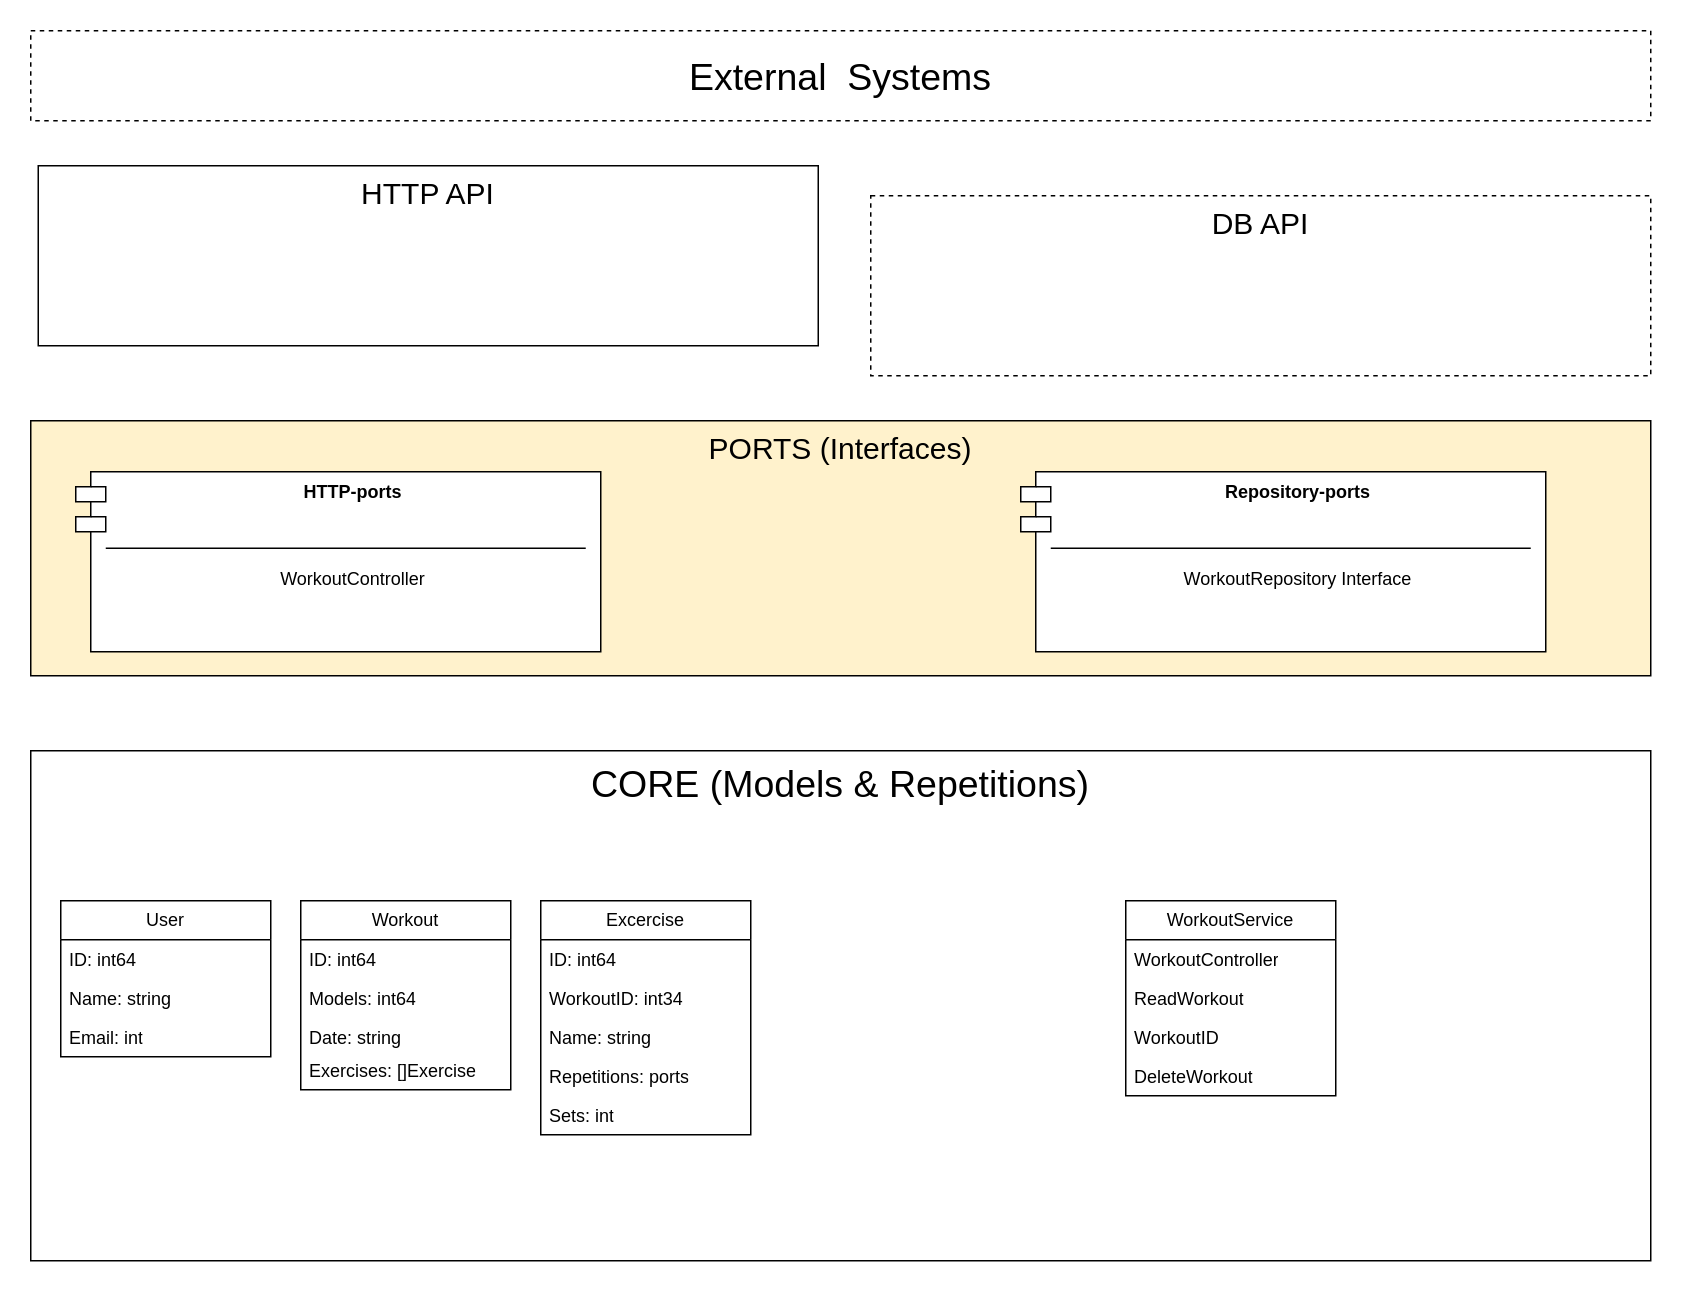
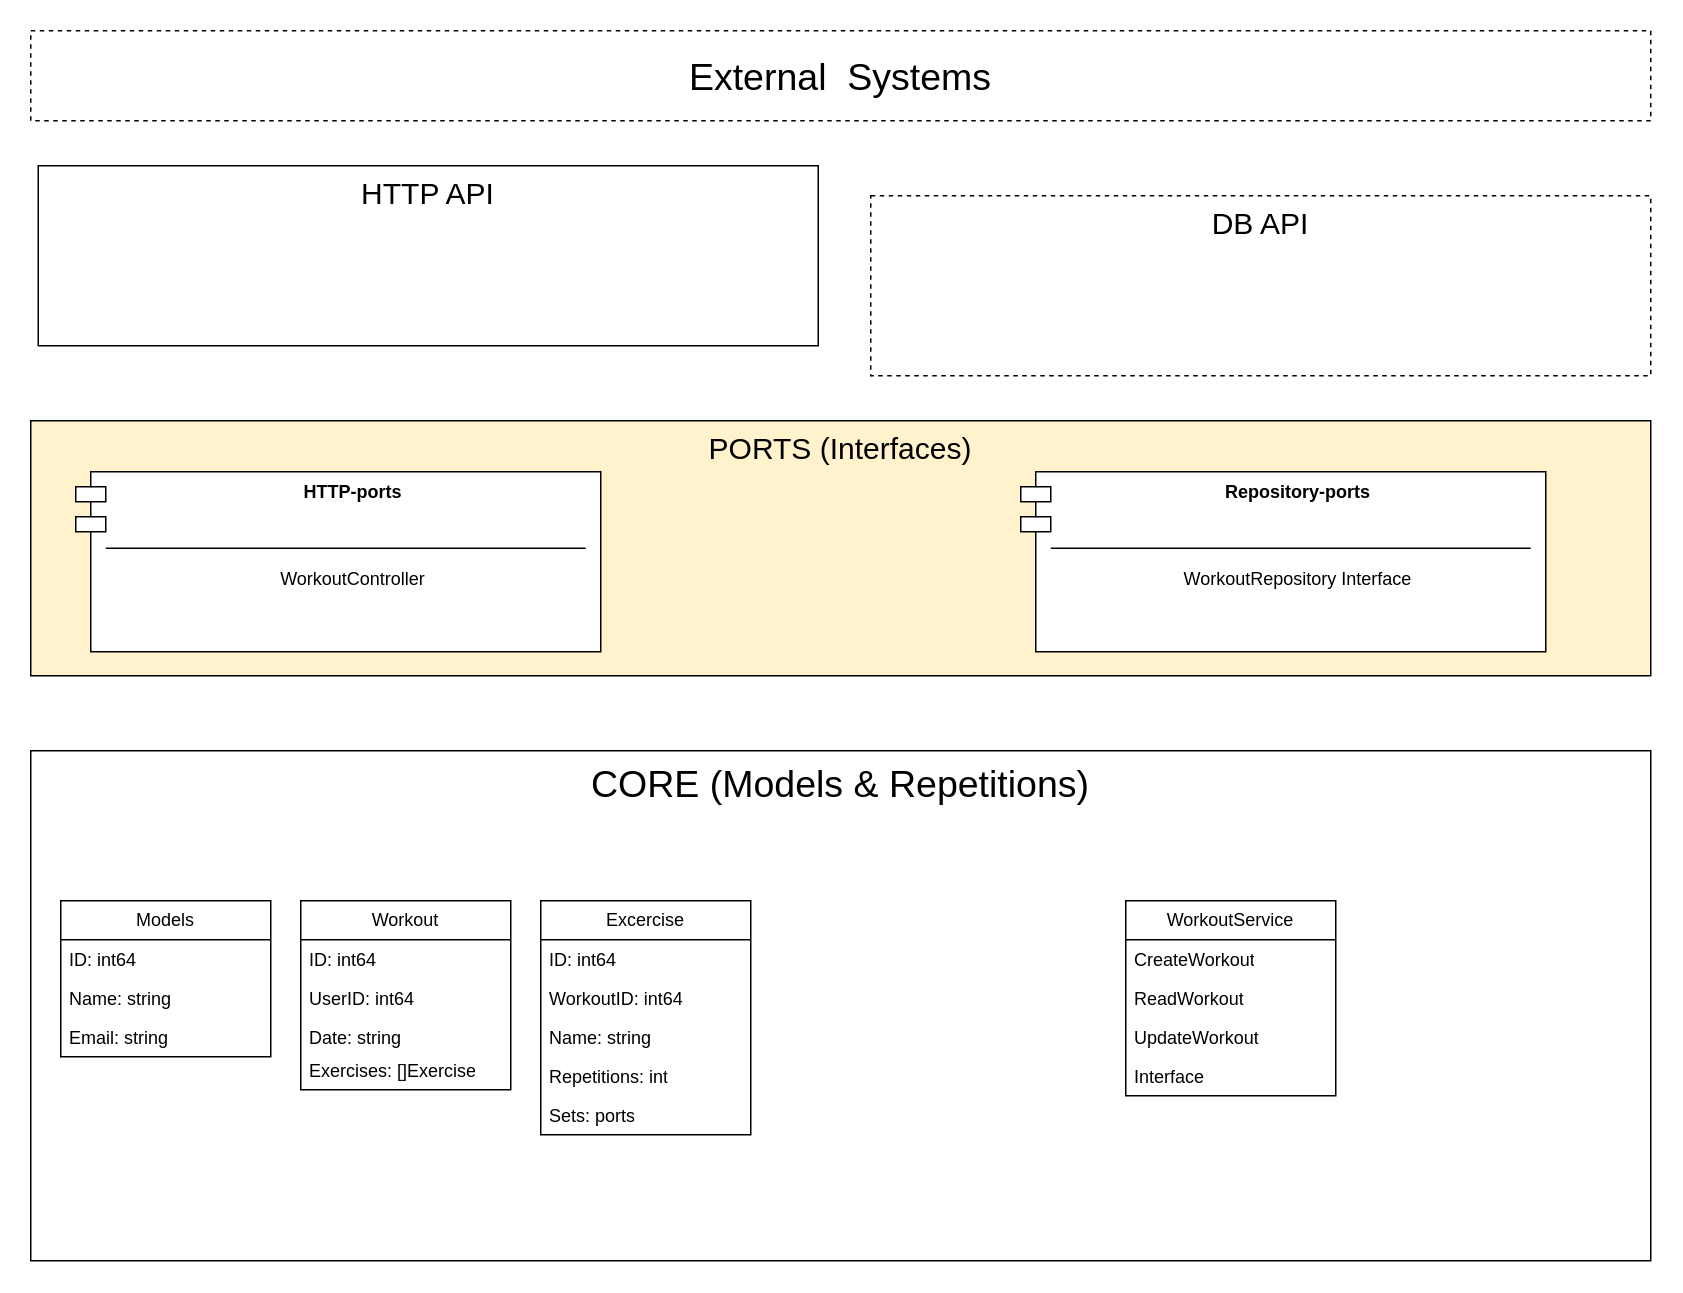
(166, 920) -> (166, 920)
(1216, 961) -> (1200, 961)
(366, 1000) -> (368, 1000)
(623, 1000) -> (623, 1000)
(108, 1039) -> (124, 1039)
(1180, 1039) -> (1200, 1039)
(631, 1078) -> (619, 1078)
(1198, 1078) -> (1180, 1078)
(588, 1117) -> (601, 1117)
